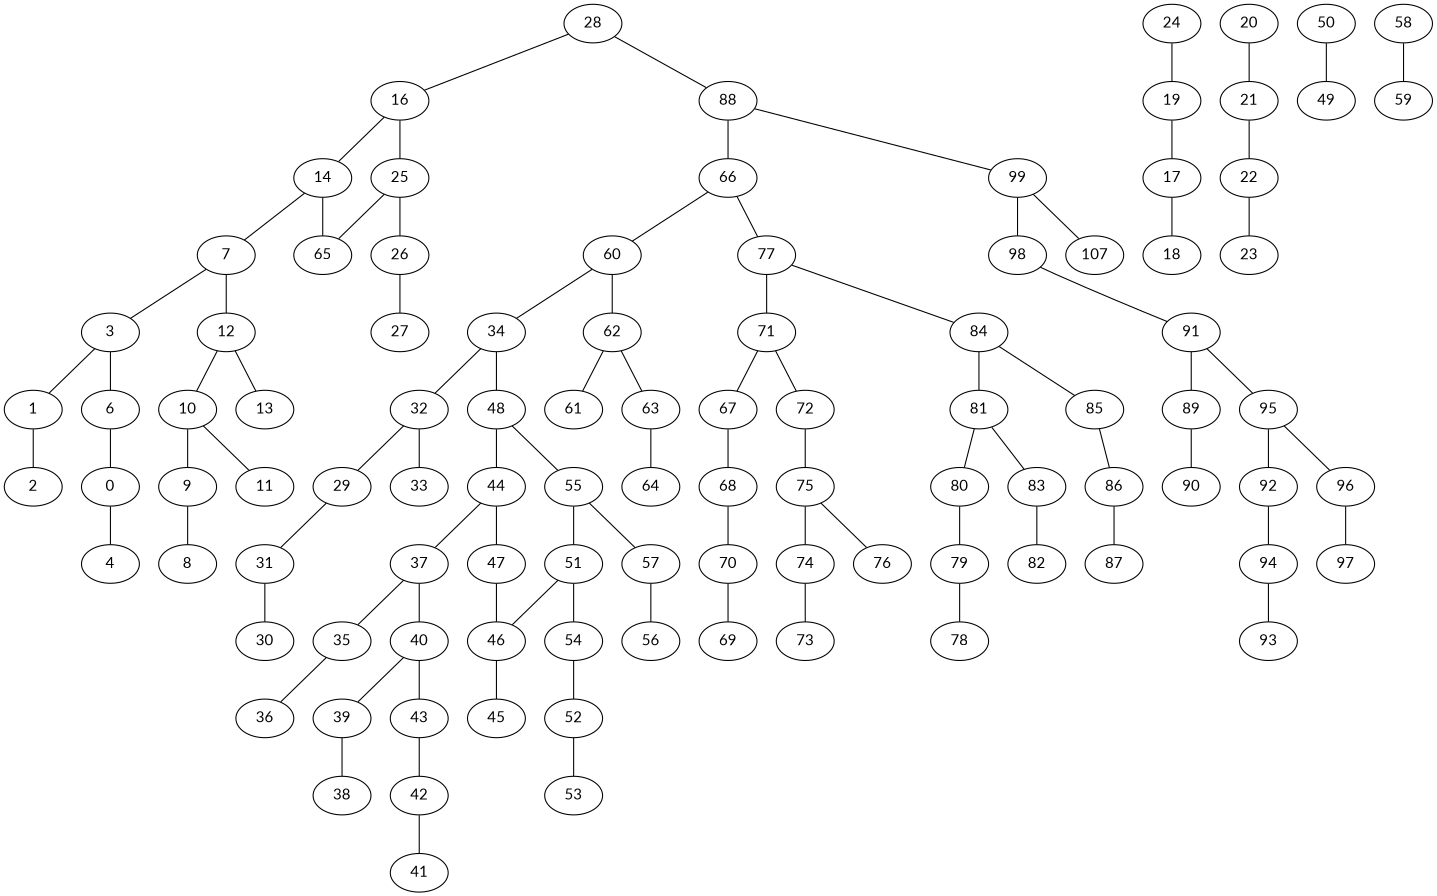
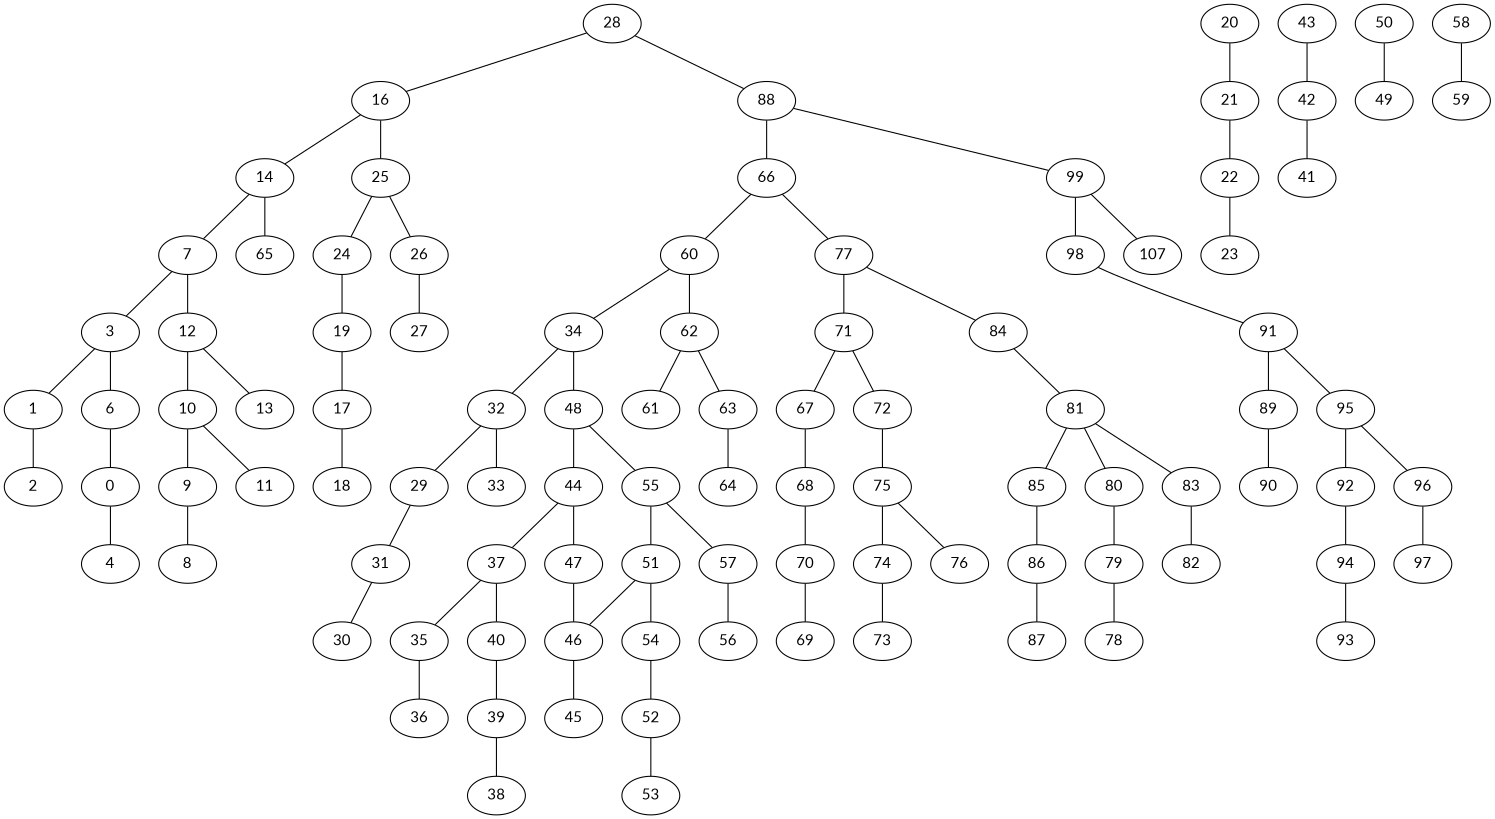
(361, 216) -> (361, 217)
(1037, 371) -> (1056, 448)
(419, 680) -> none
